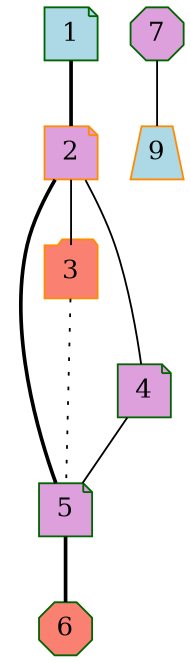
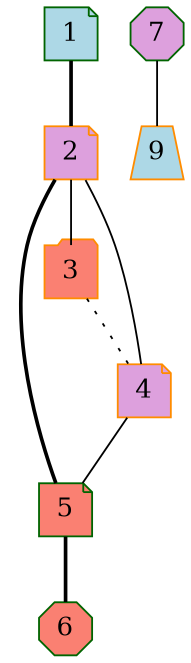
(68, 391) -> (108, 331)
(144, 391) -> (144, 391)
(66, 510) -> (66, 510)
